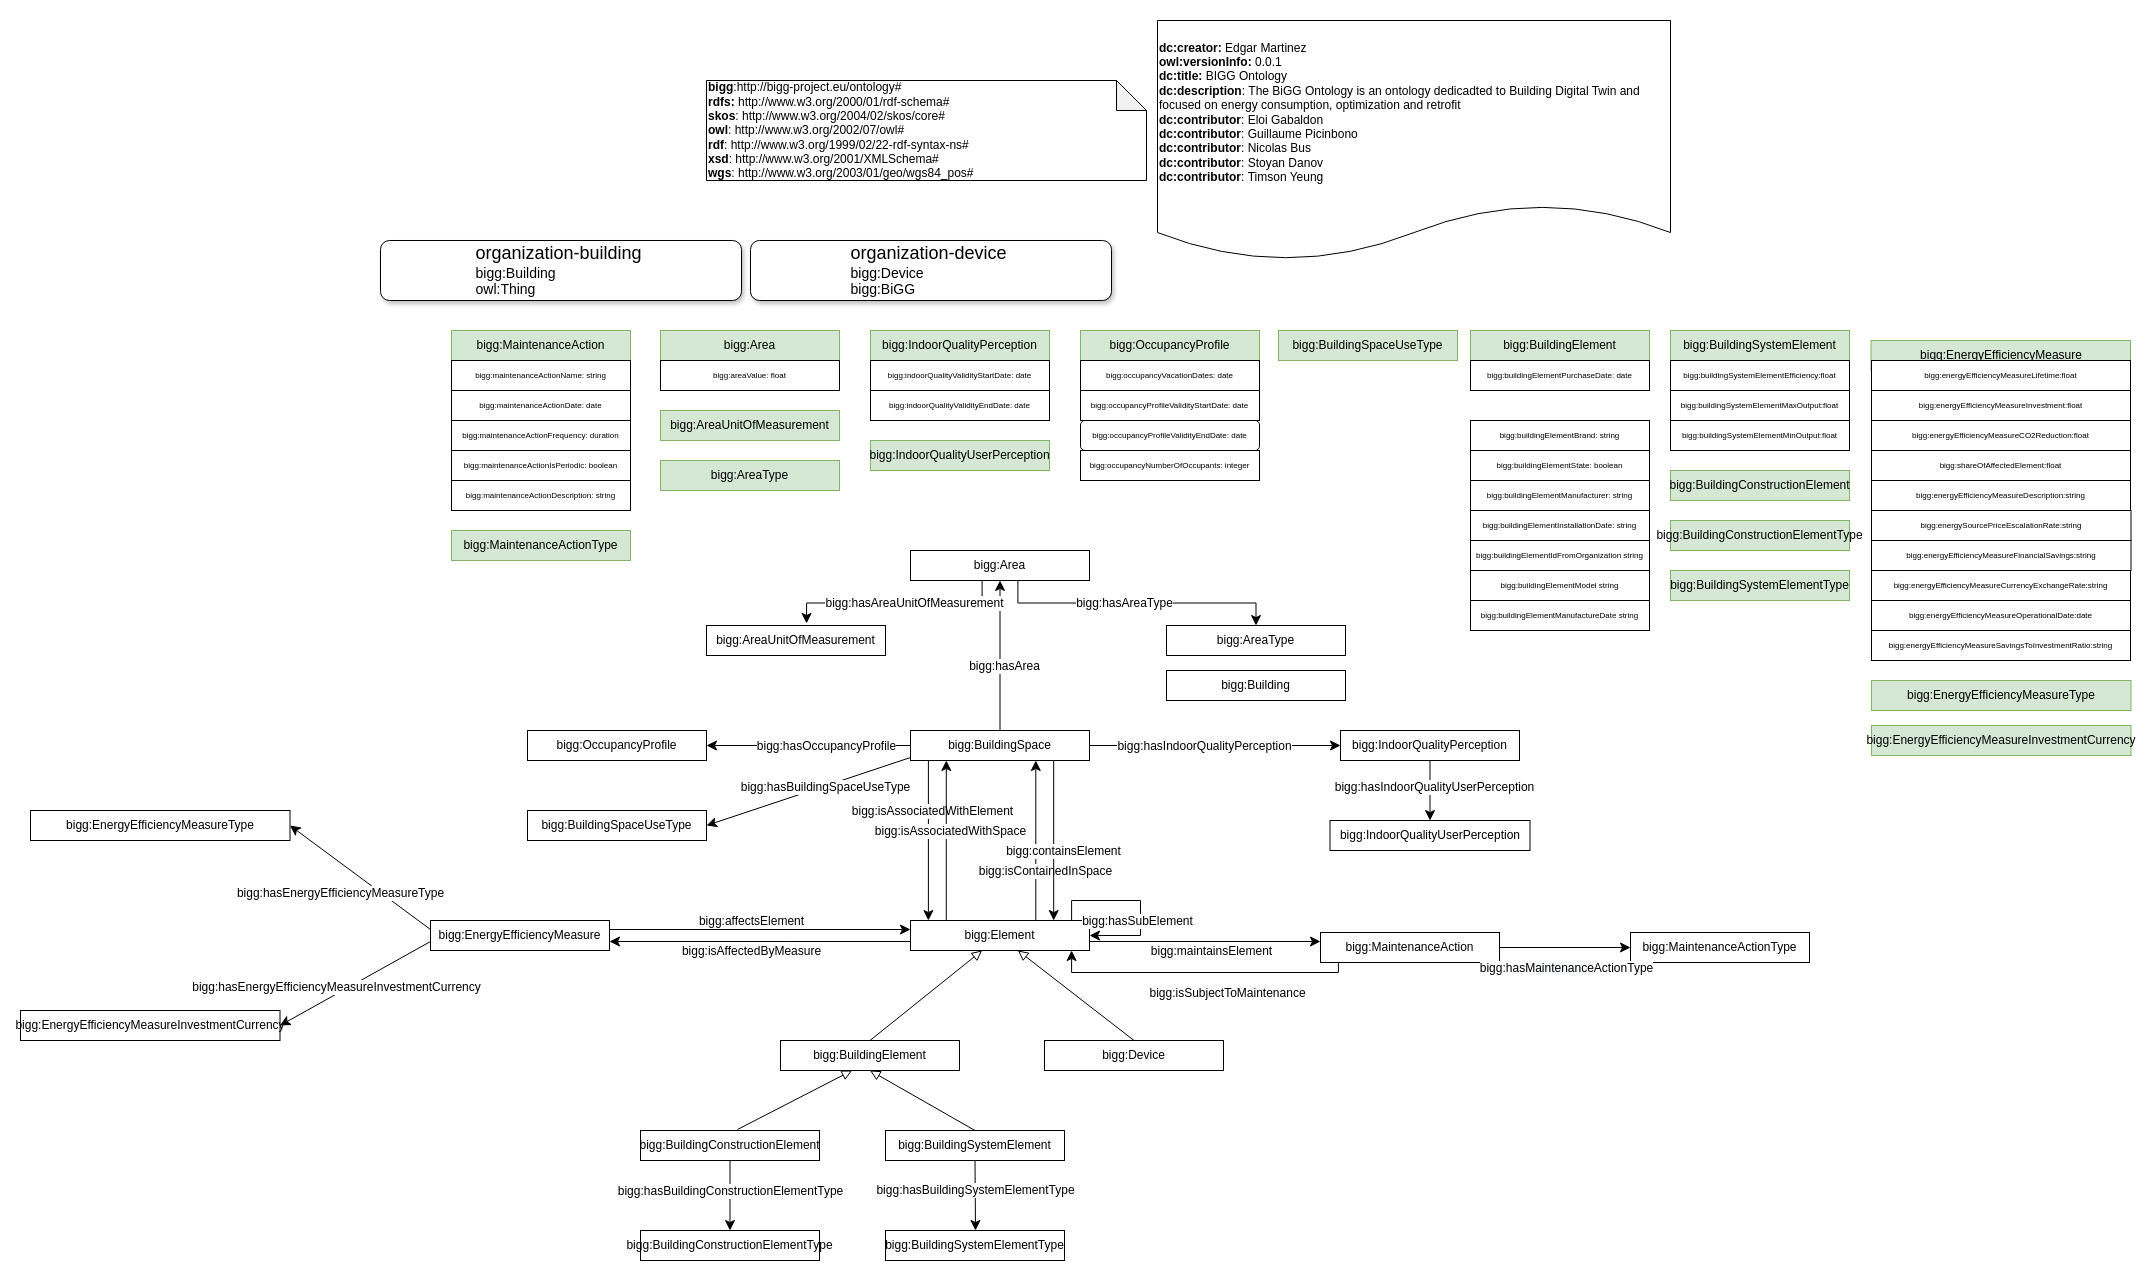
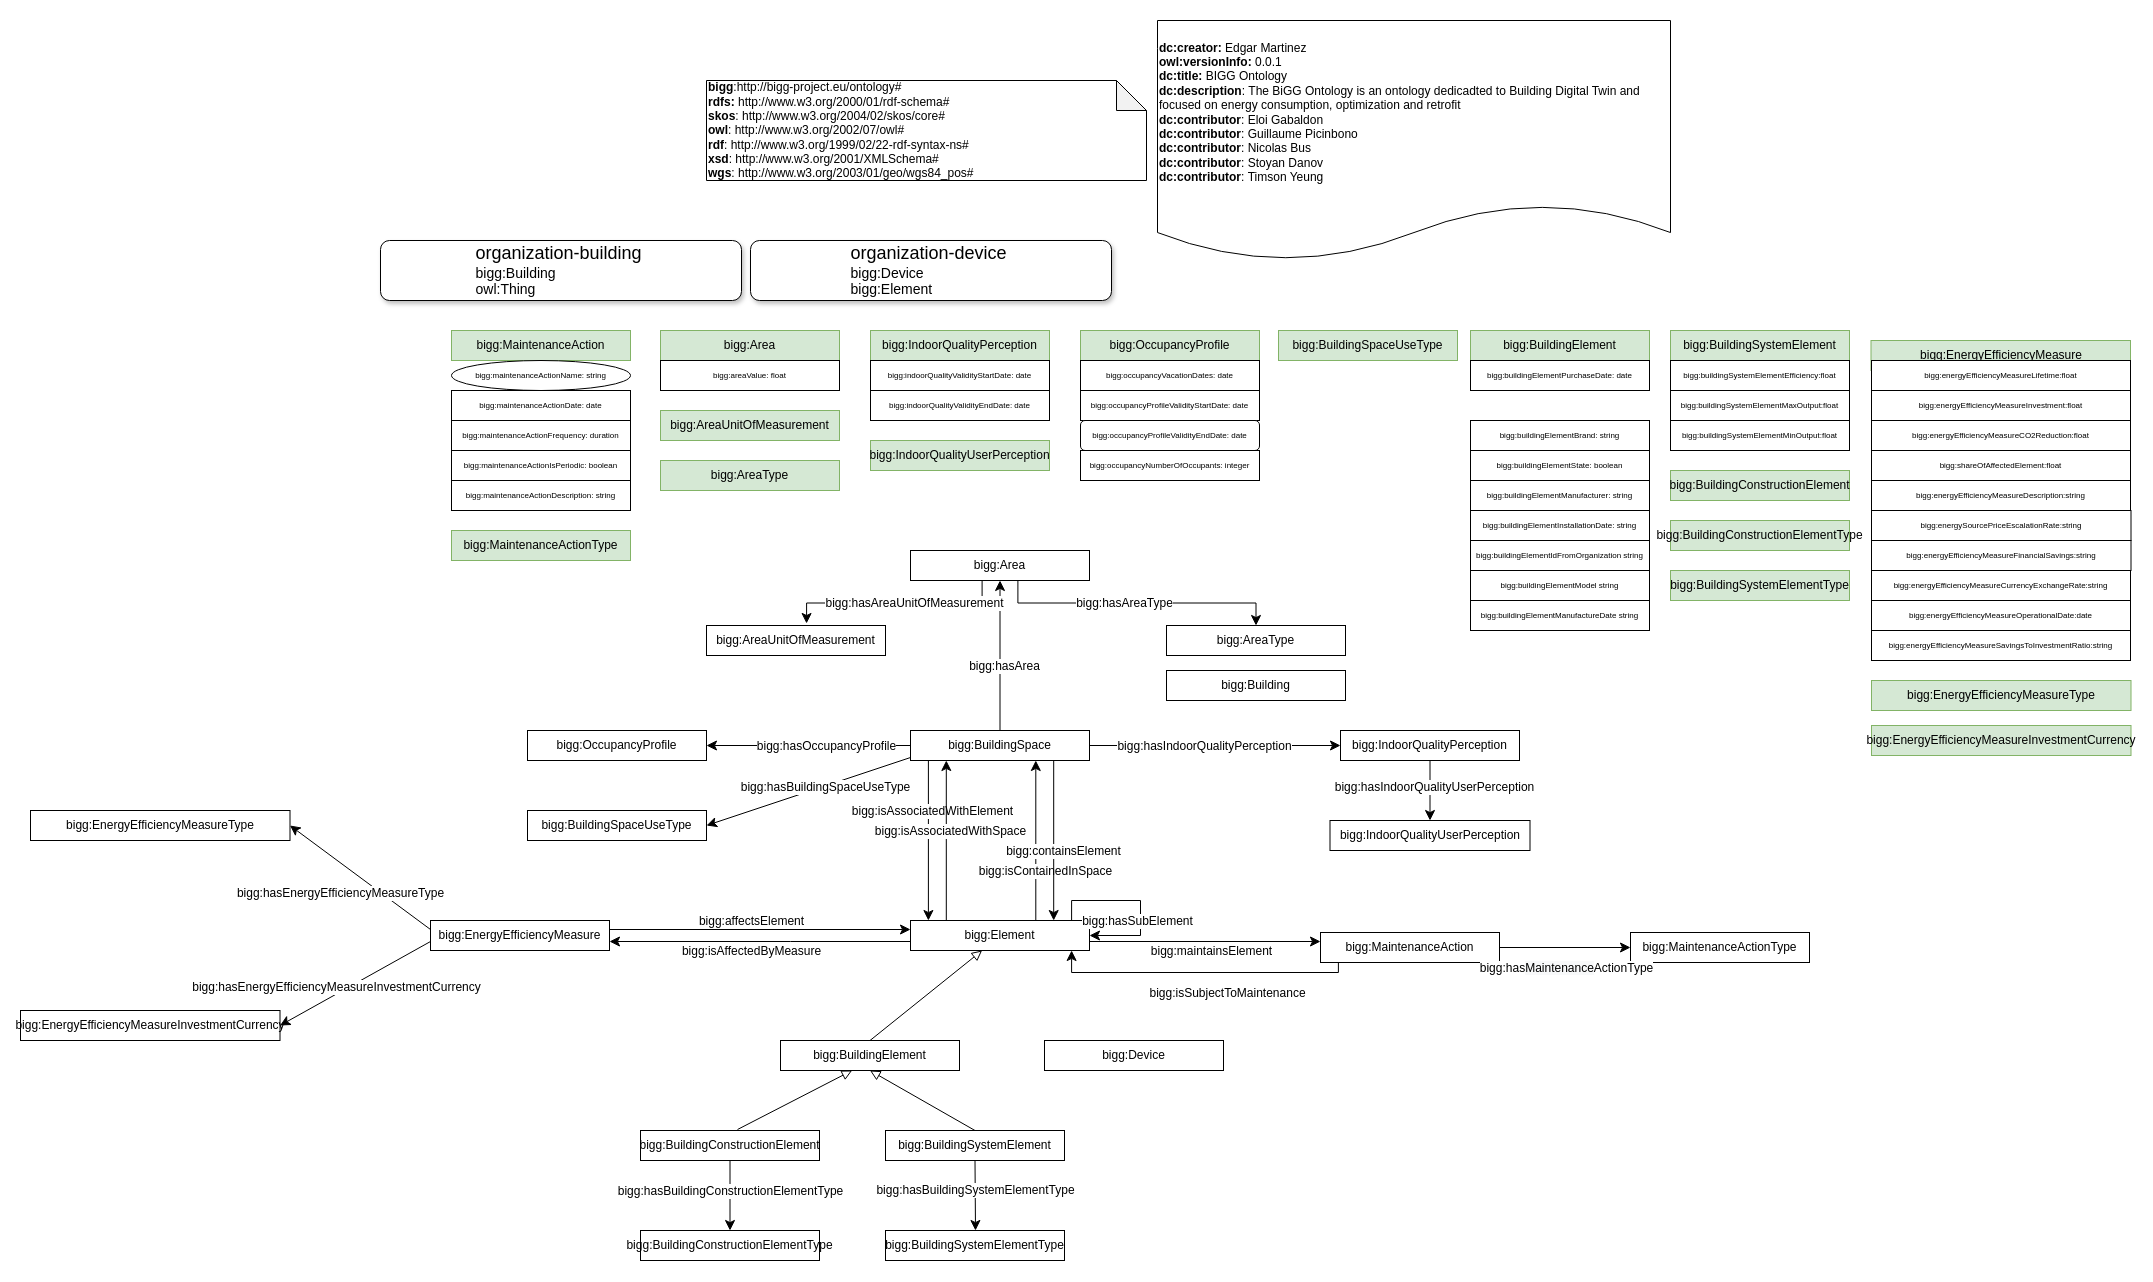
(931, 271) -> (931, 271)
(541, 376) -> (541, 376)
(1080, 999) -> none
